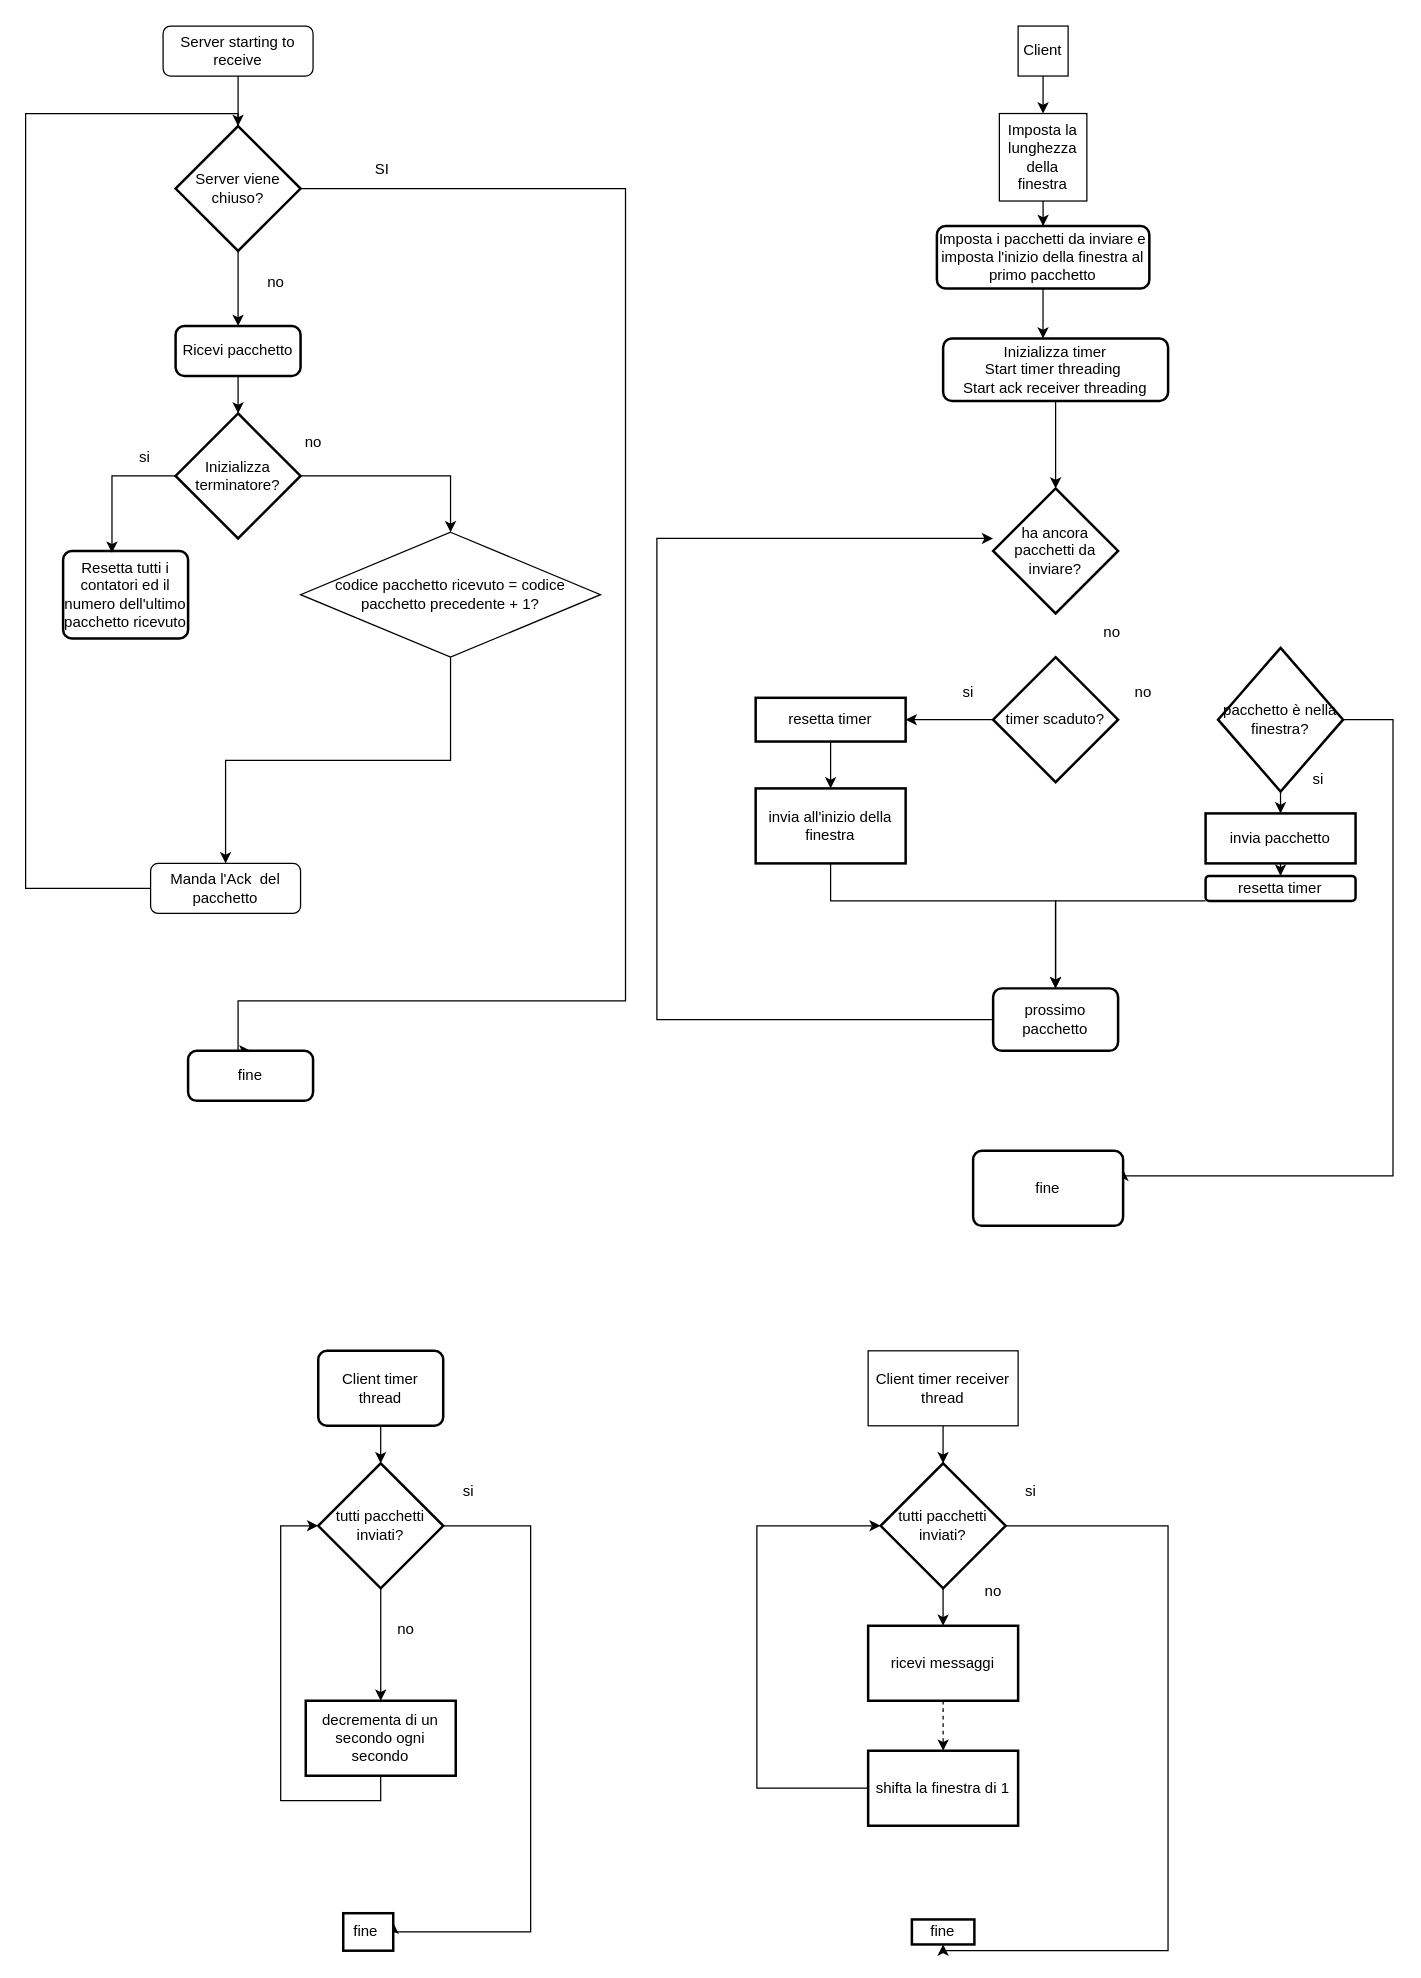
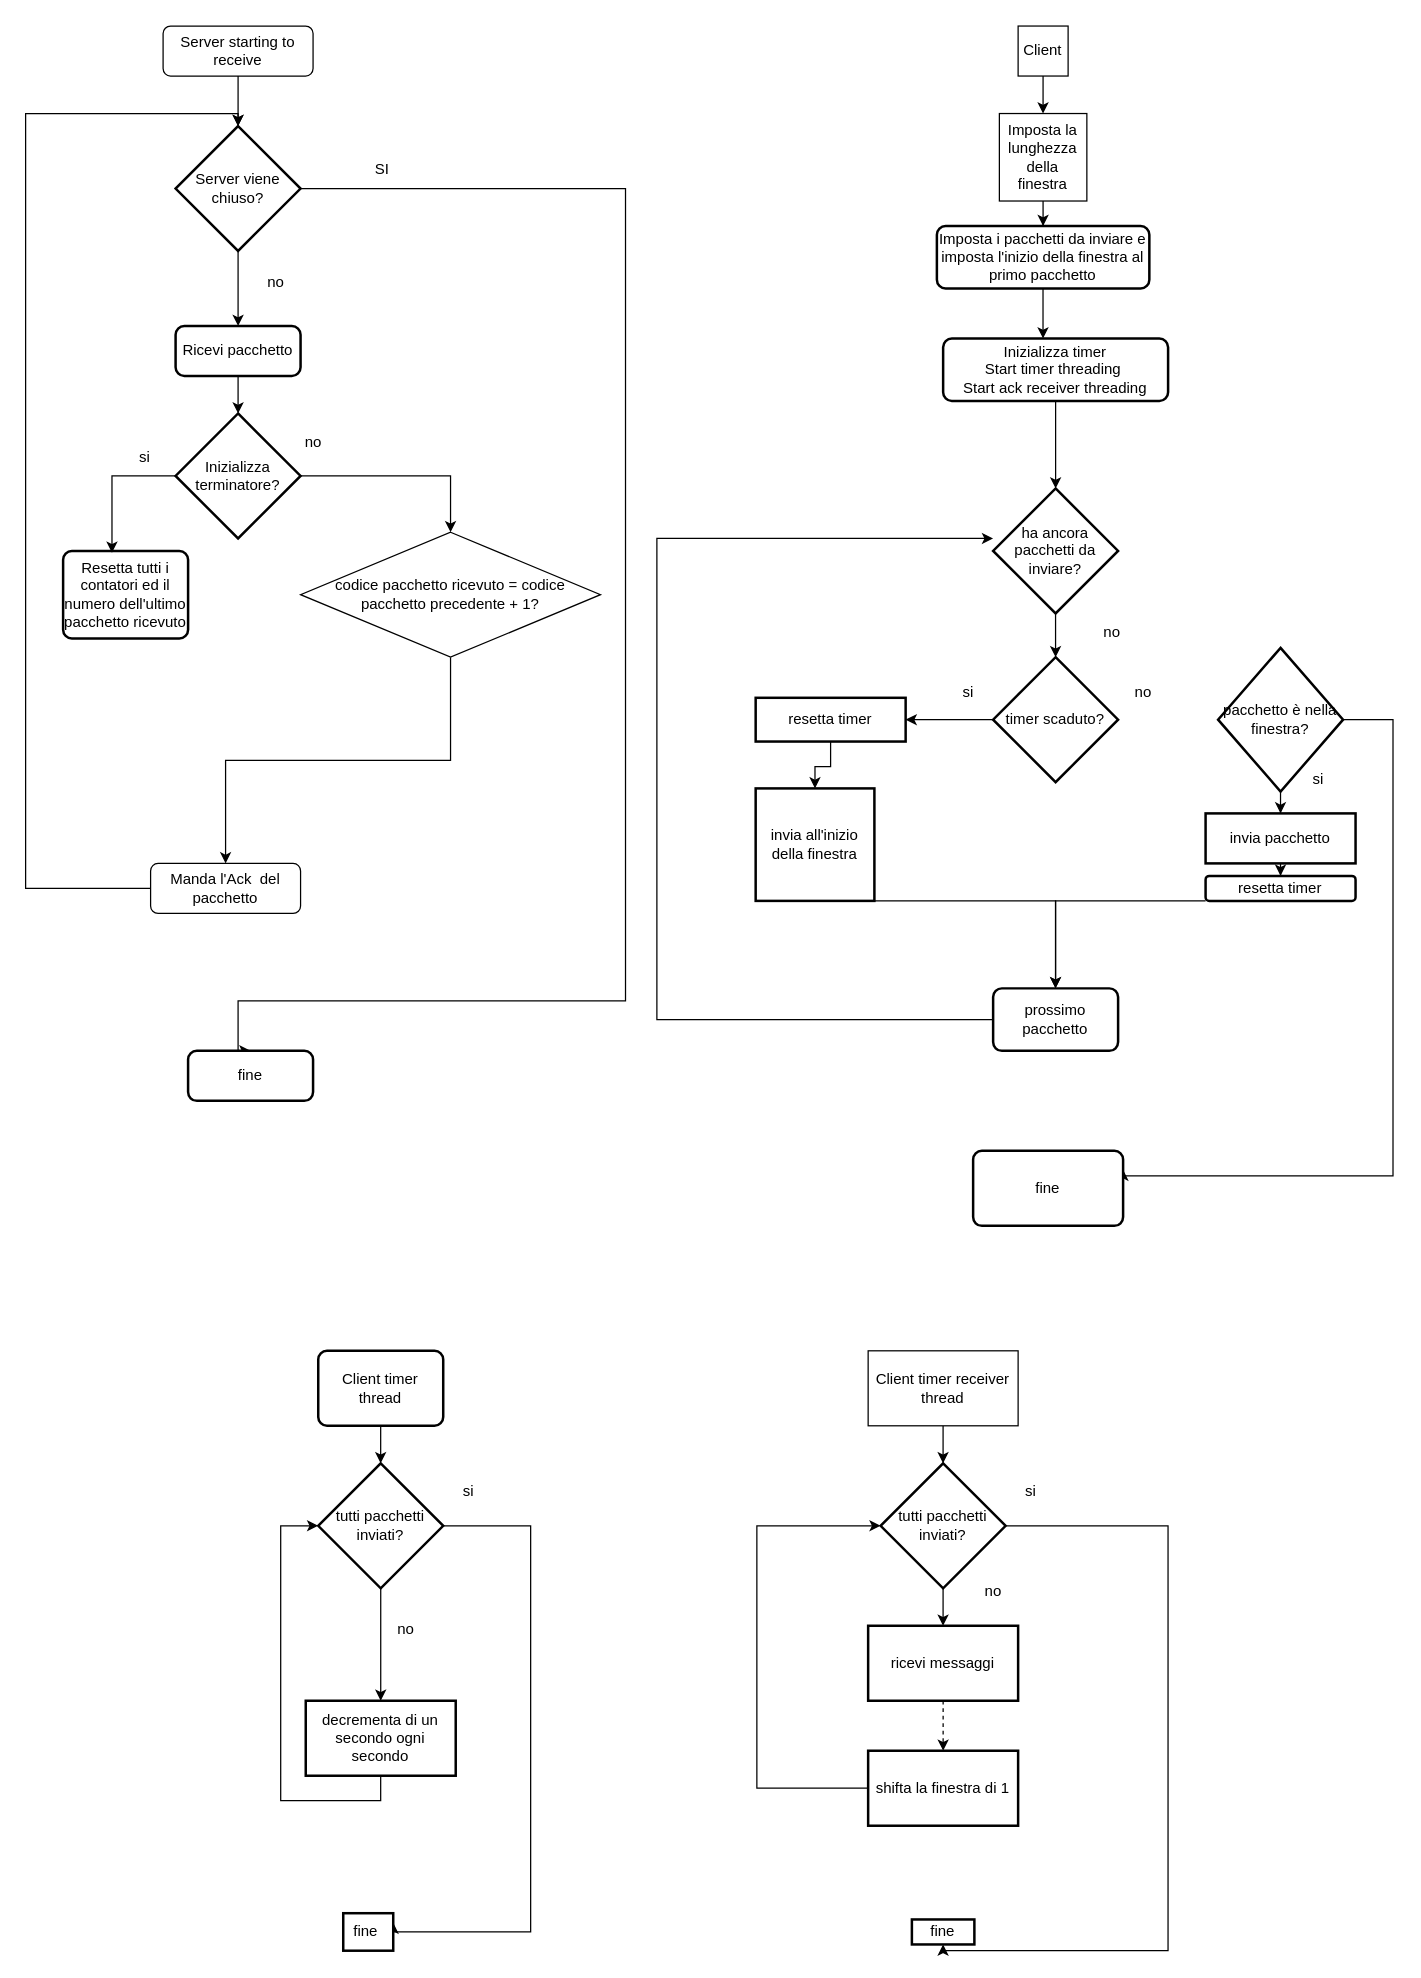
(236, 113) -> (236, 113)
none -> (1056, 637)
(831, 826) -> (815, 844)
